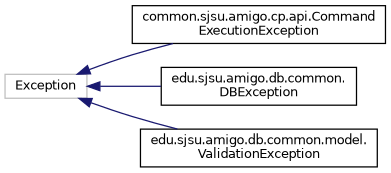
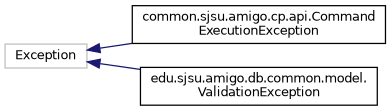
(259, 86) -> none
